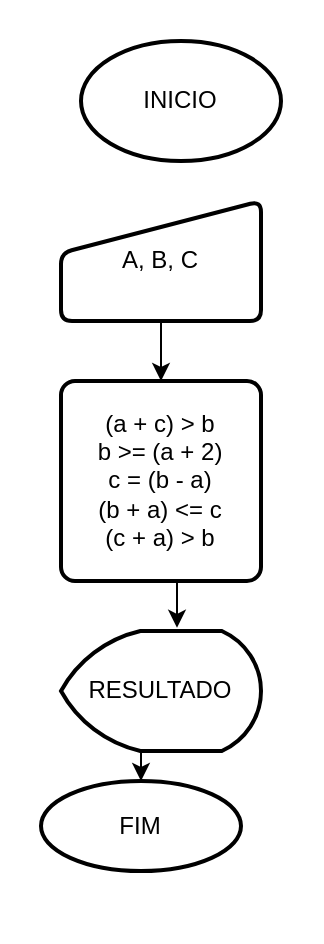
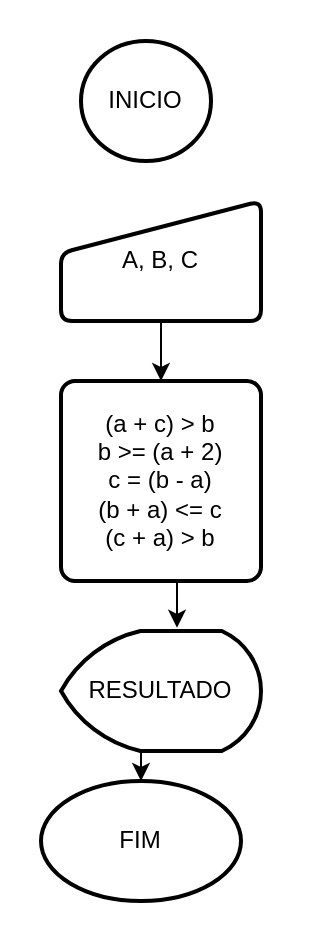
(181, 101) -> (146, 101)
(141, 826) -> (141, 841)
